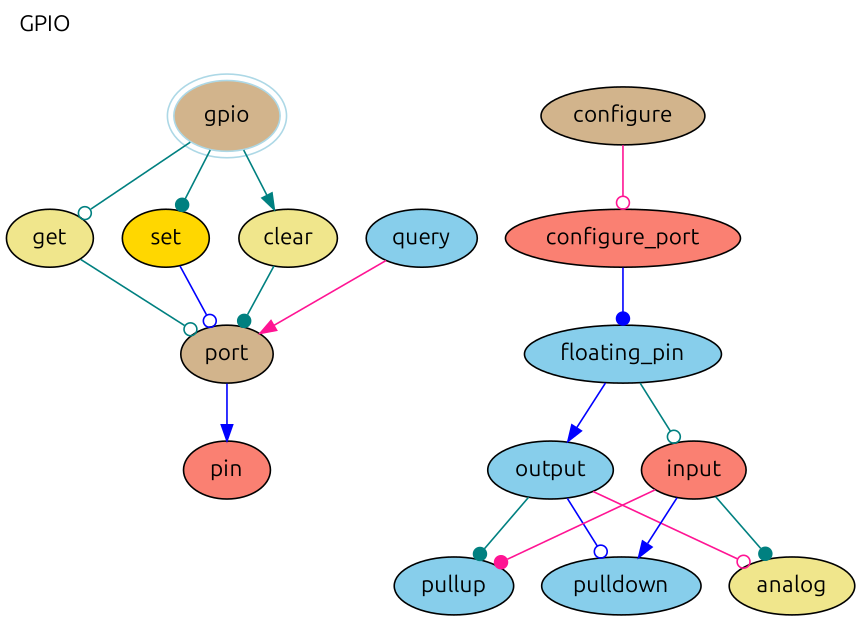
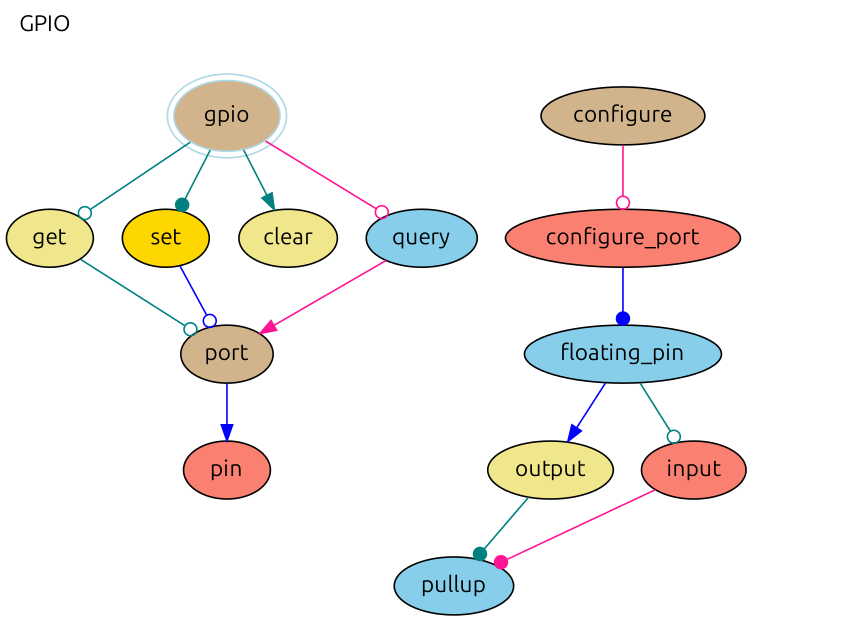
none -> (321, 175)
(261, 290) -> none
(551, 470) -> (551, 470)
(621, 586) -> none
(792, 586) -> none
